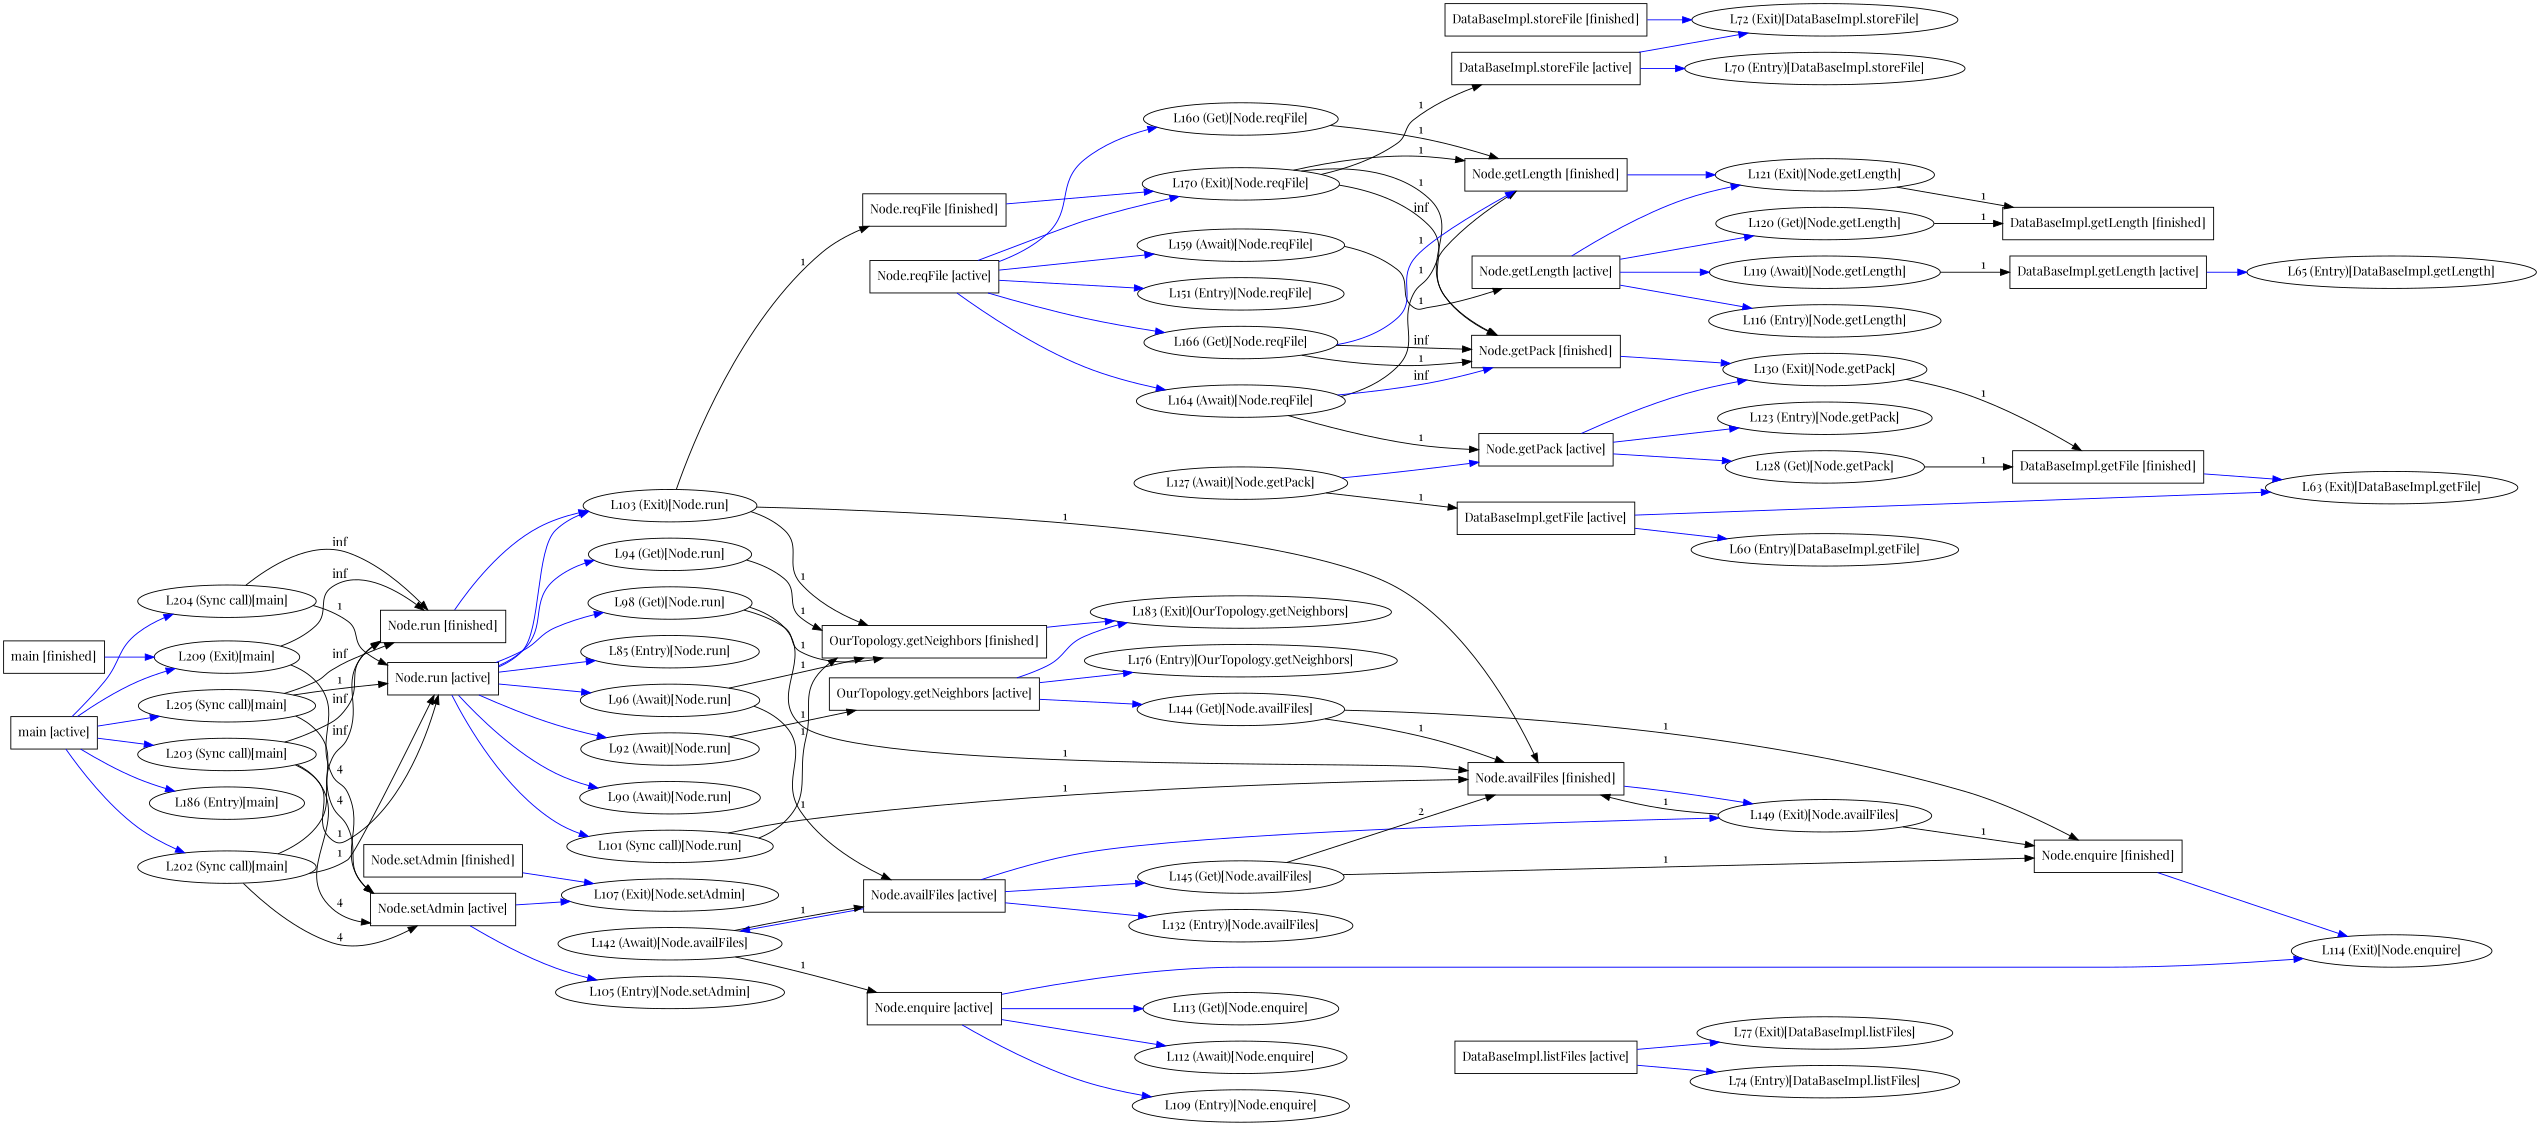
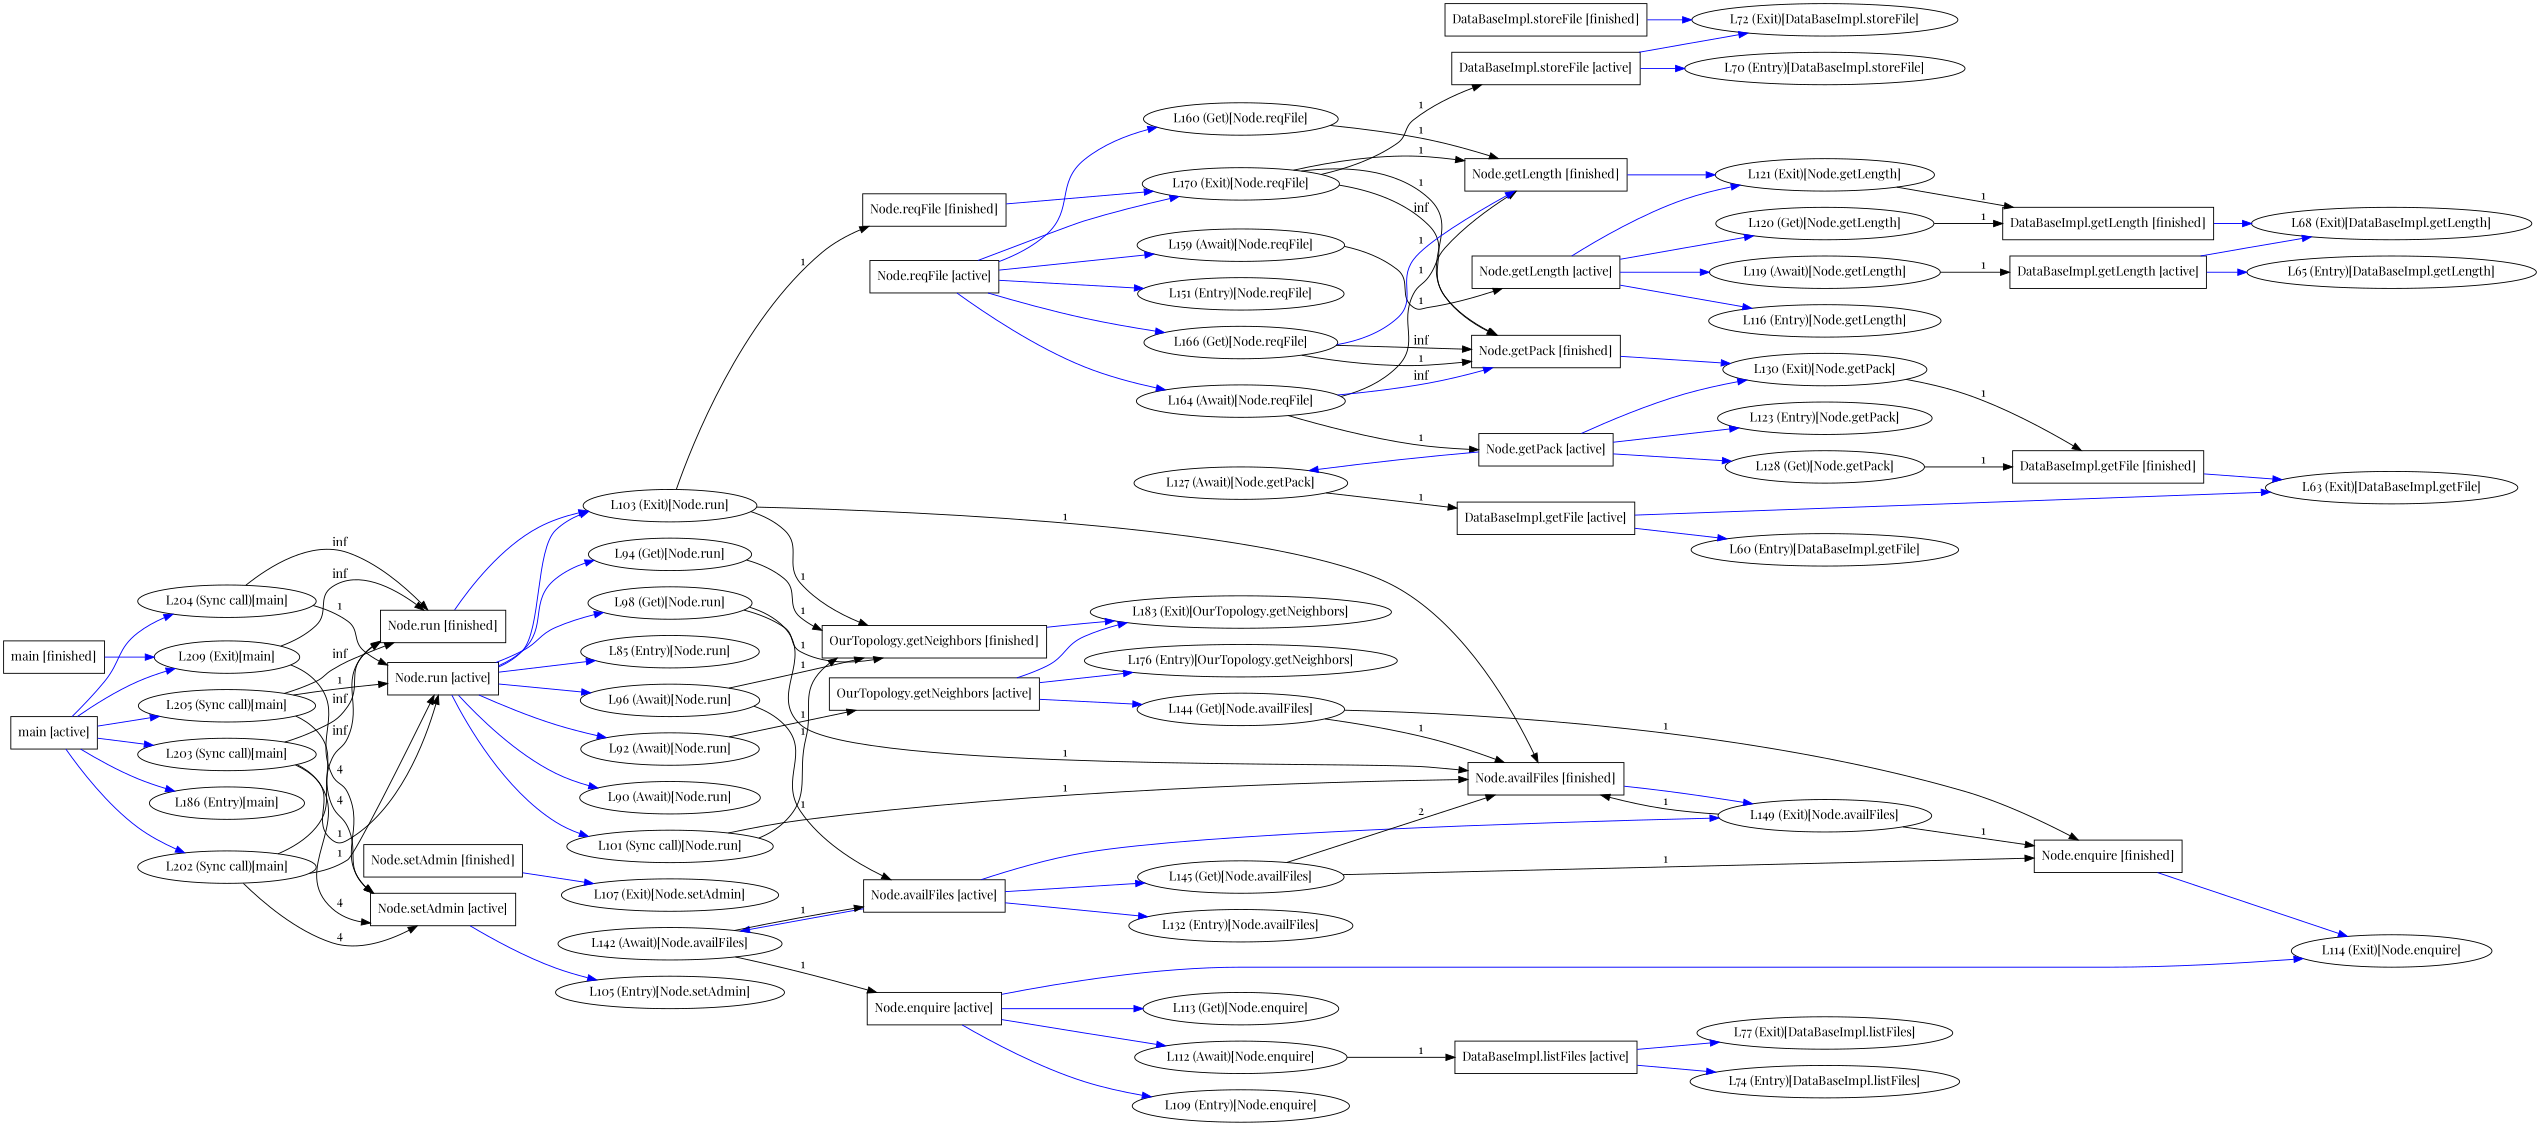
none -> (2392, 224)
(1406, 471) -> (1398, 460)
(538, 903) -> none
none -> (1396, 1057)
